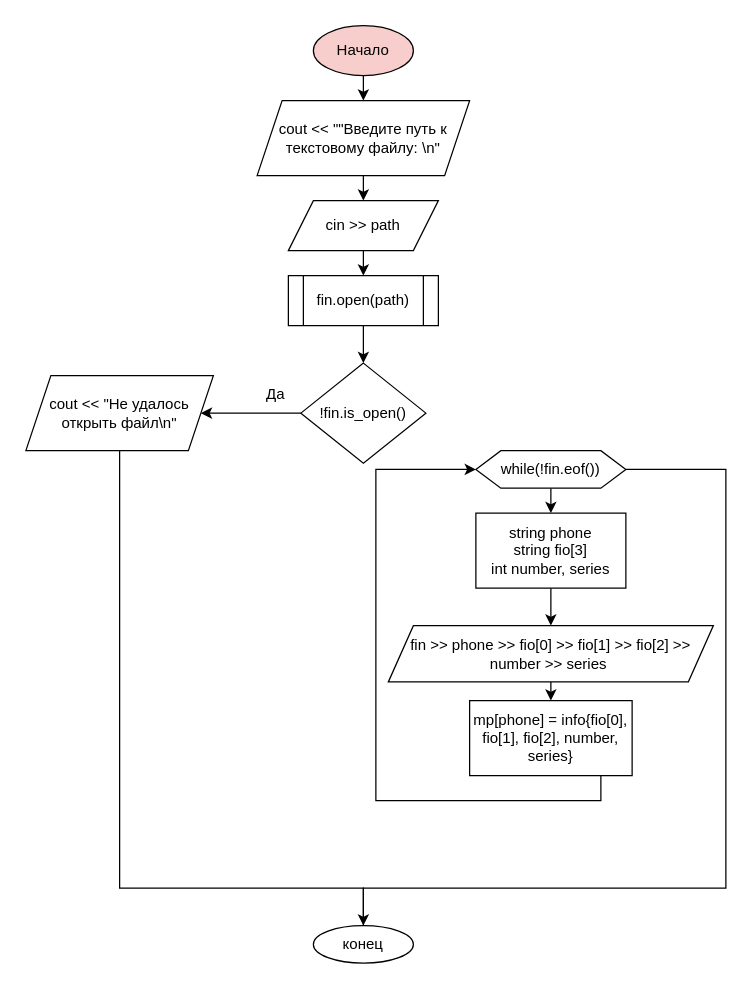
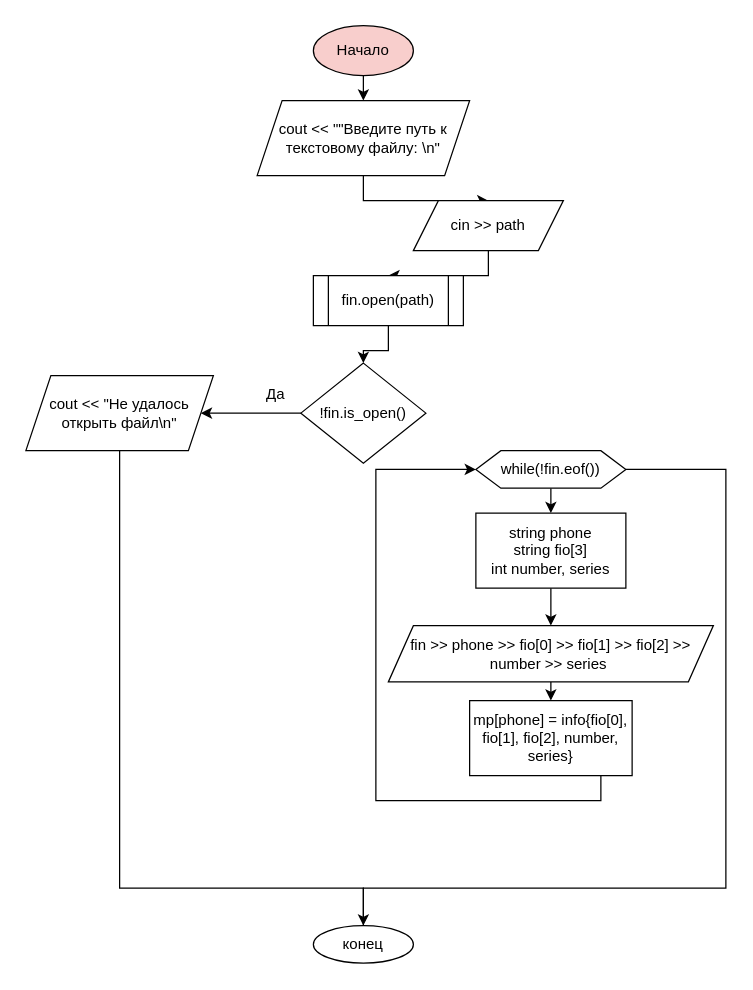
(363, 226) -> (488, 226)
(363, 301) -> (388, 301)
